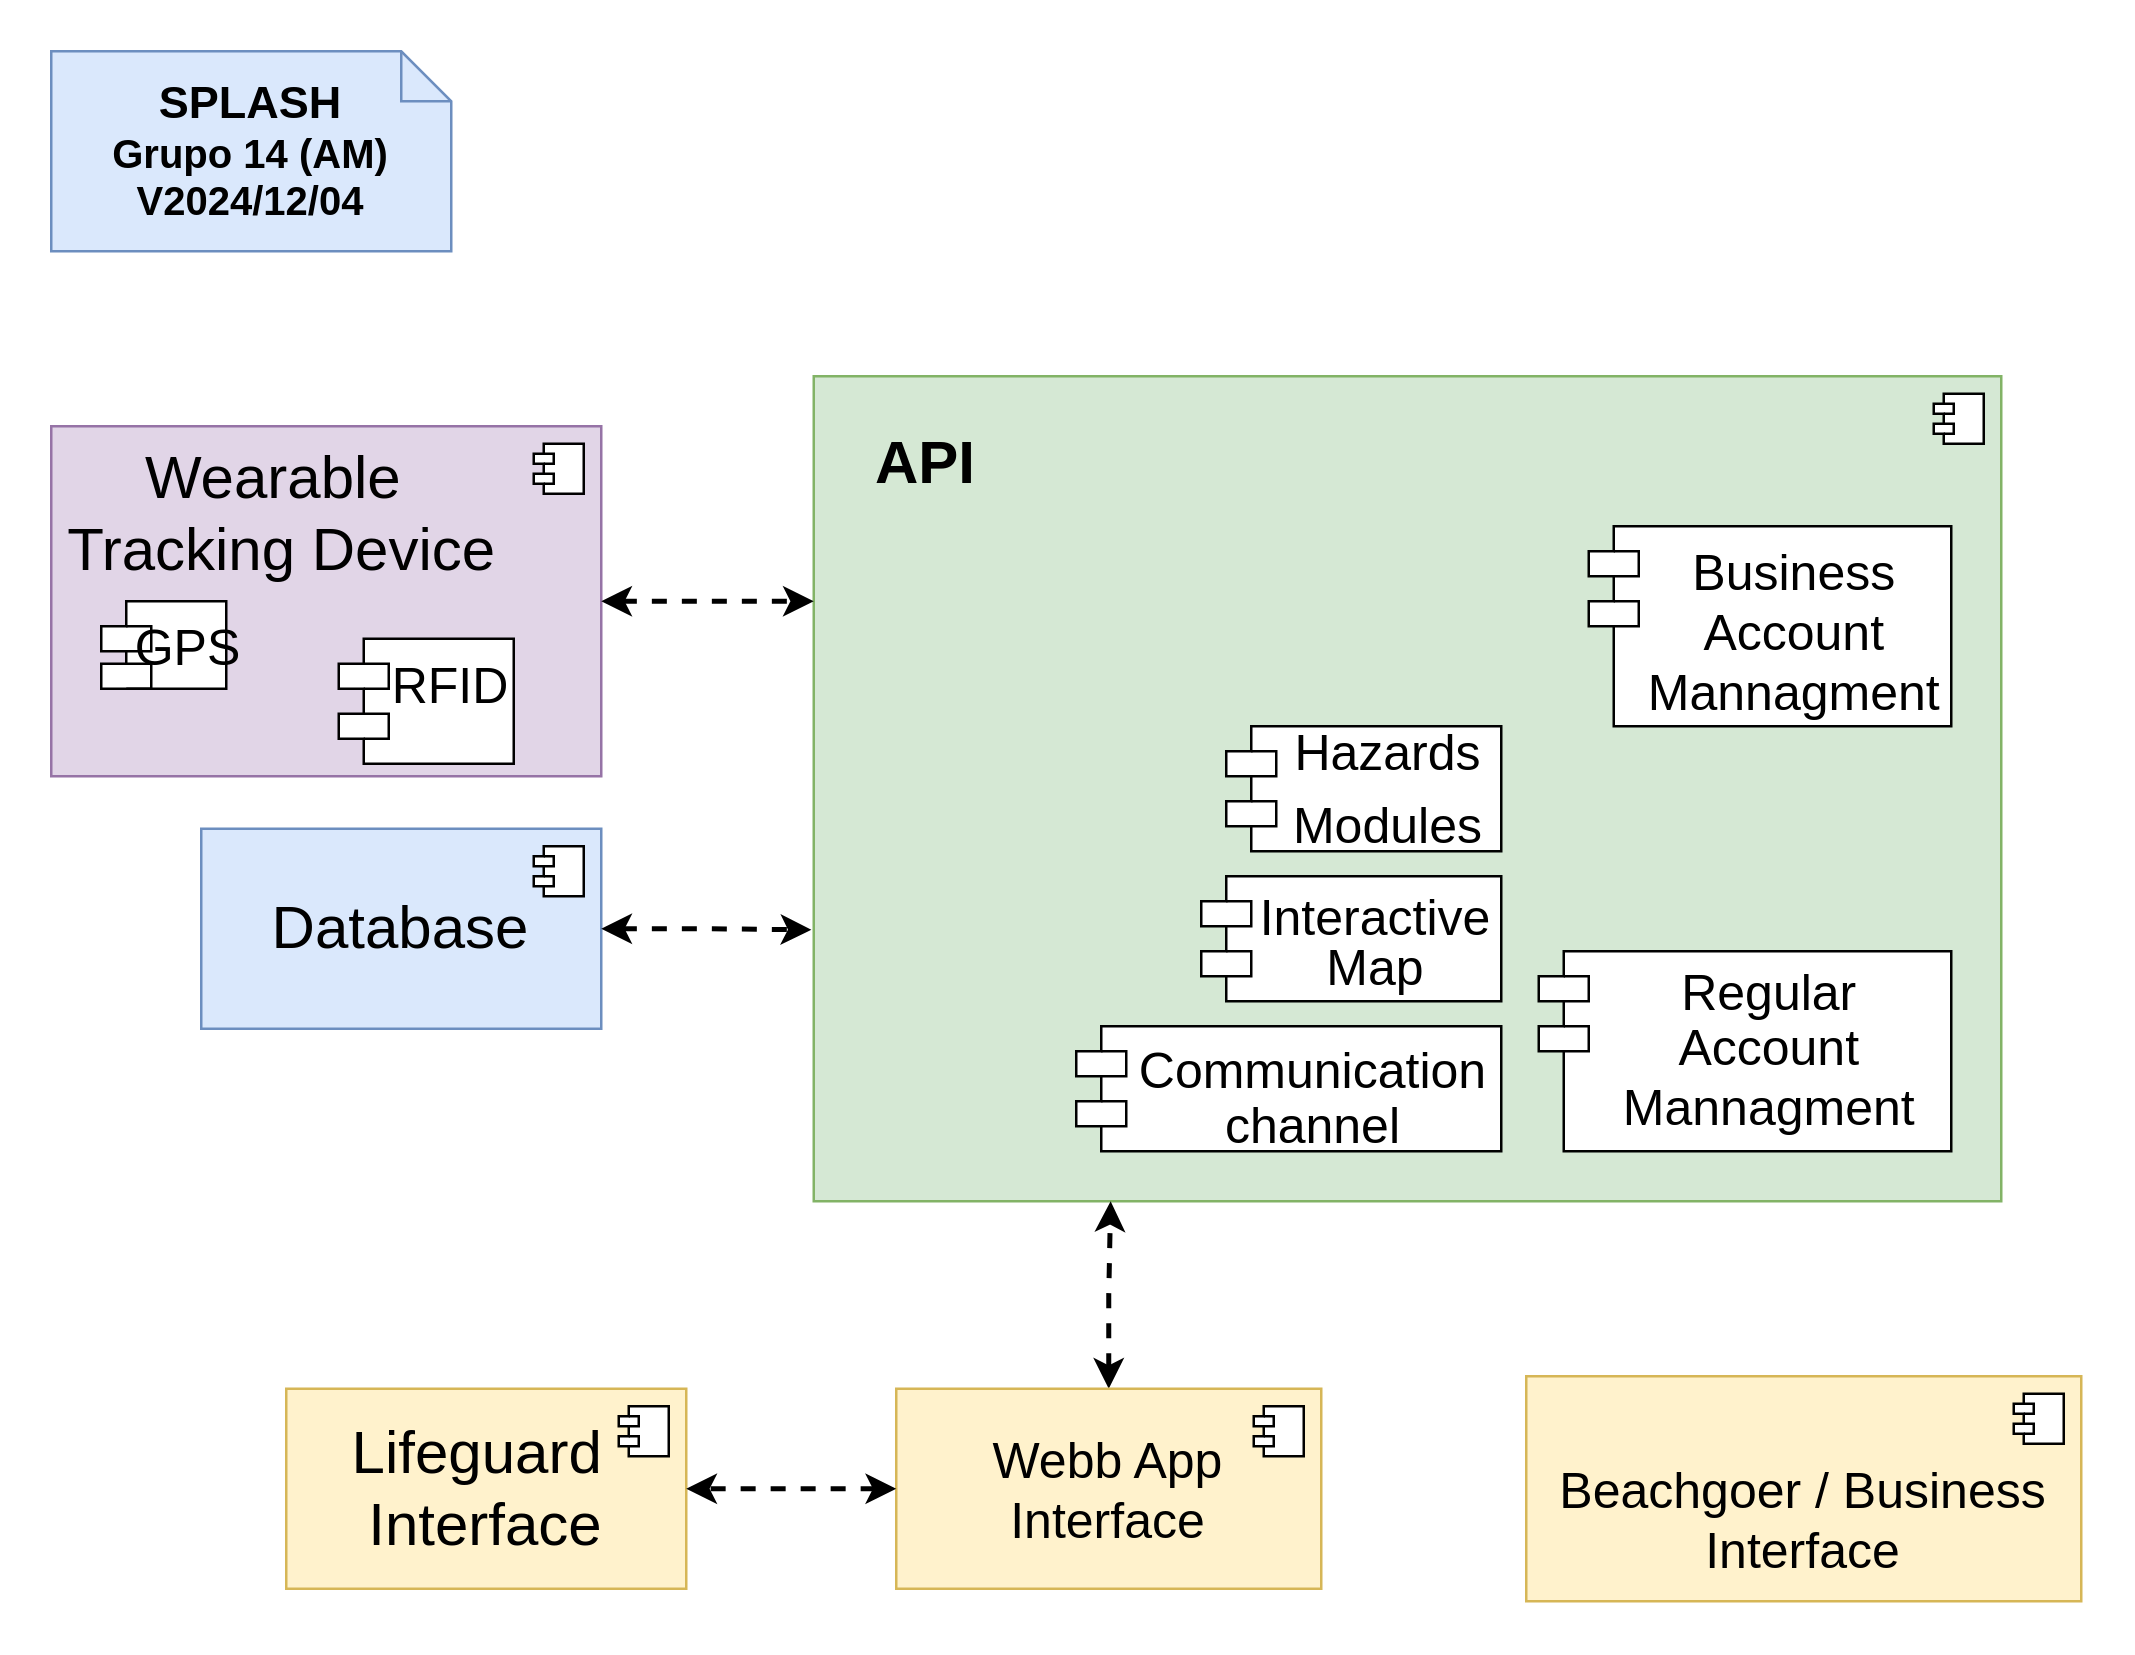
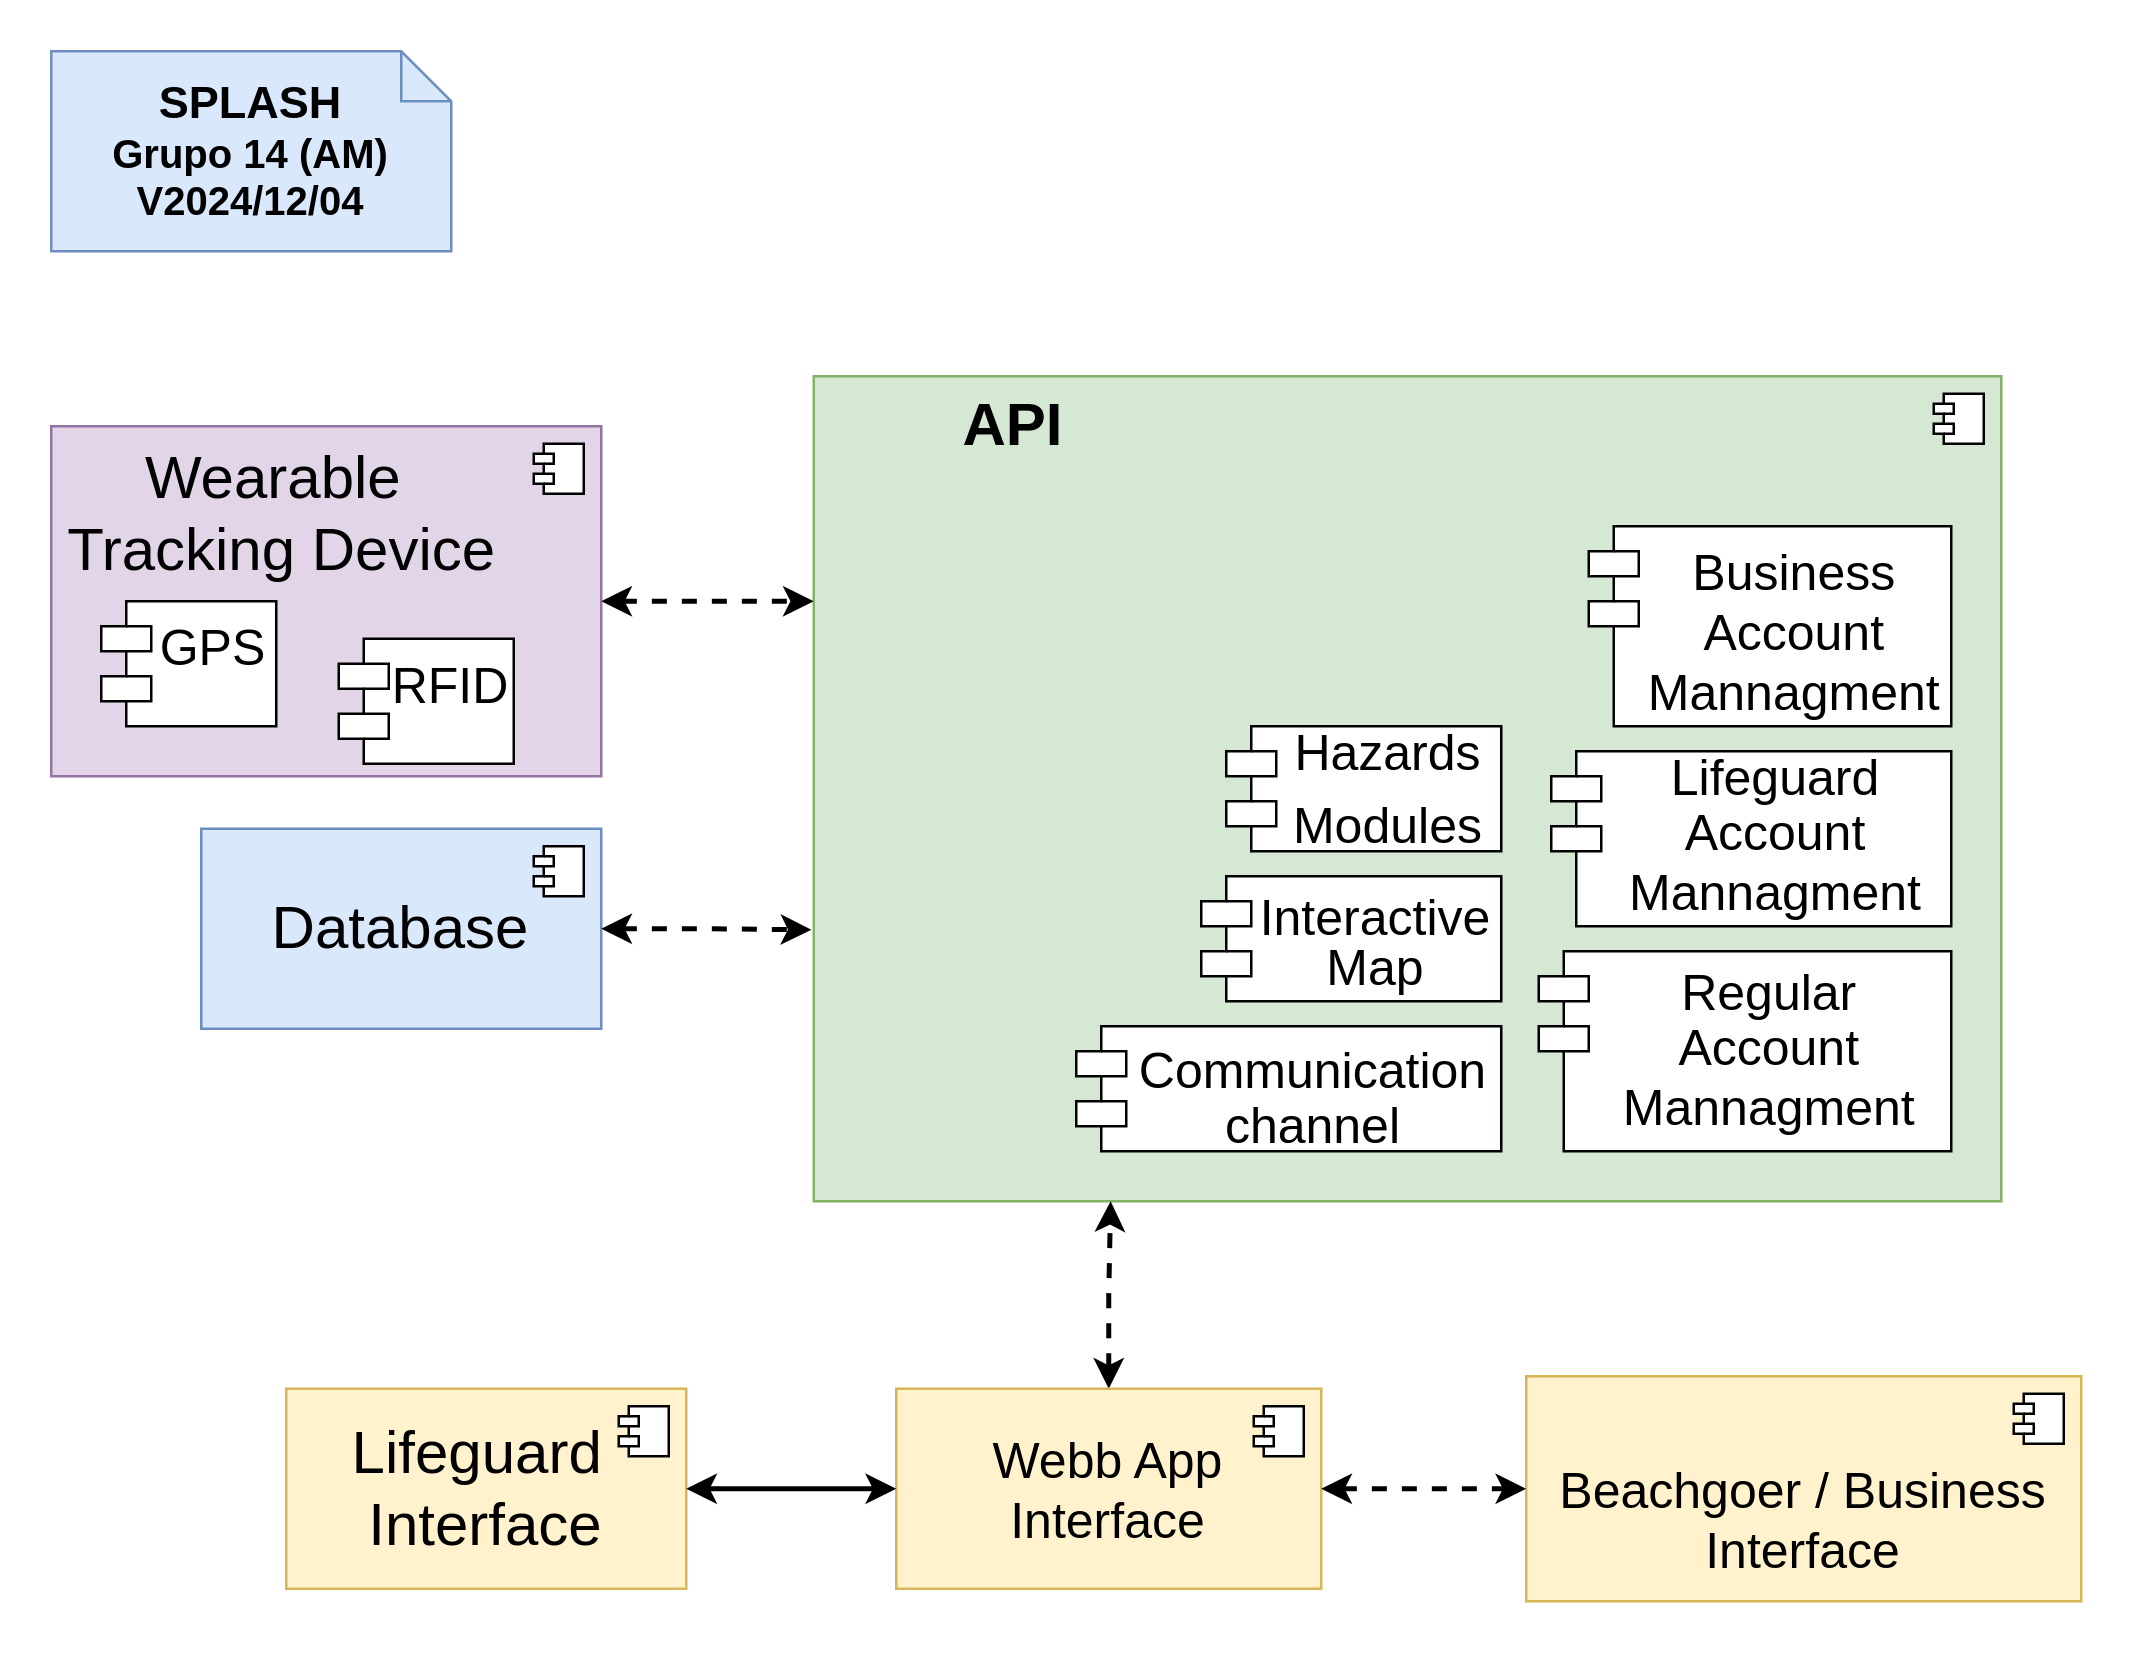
(926, 464) -> (1014, 426)
(164, 645) -> (189, 664)
none -> (1751, 839)
(823, 1489) -> (823, 1489)
none -> (1379, 1489)
